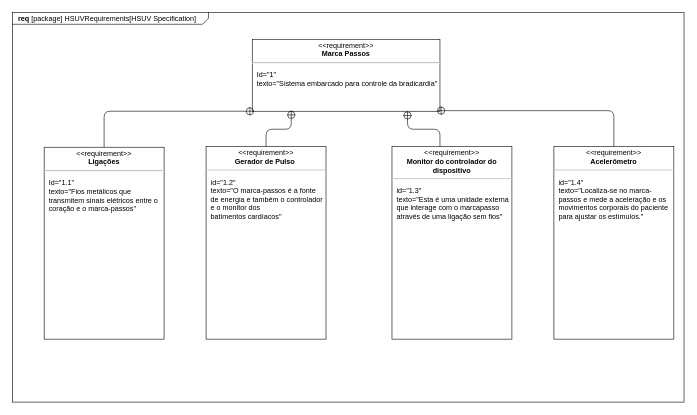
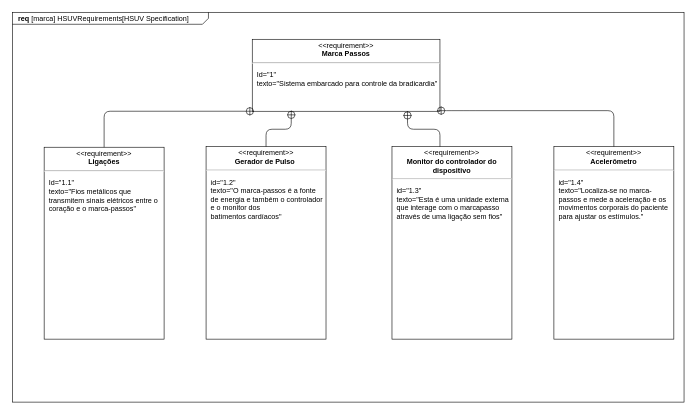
(348, 12) -> (348, 12)
